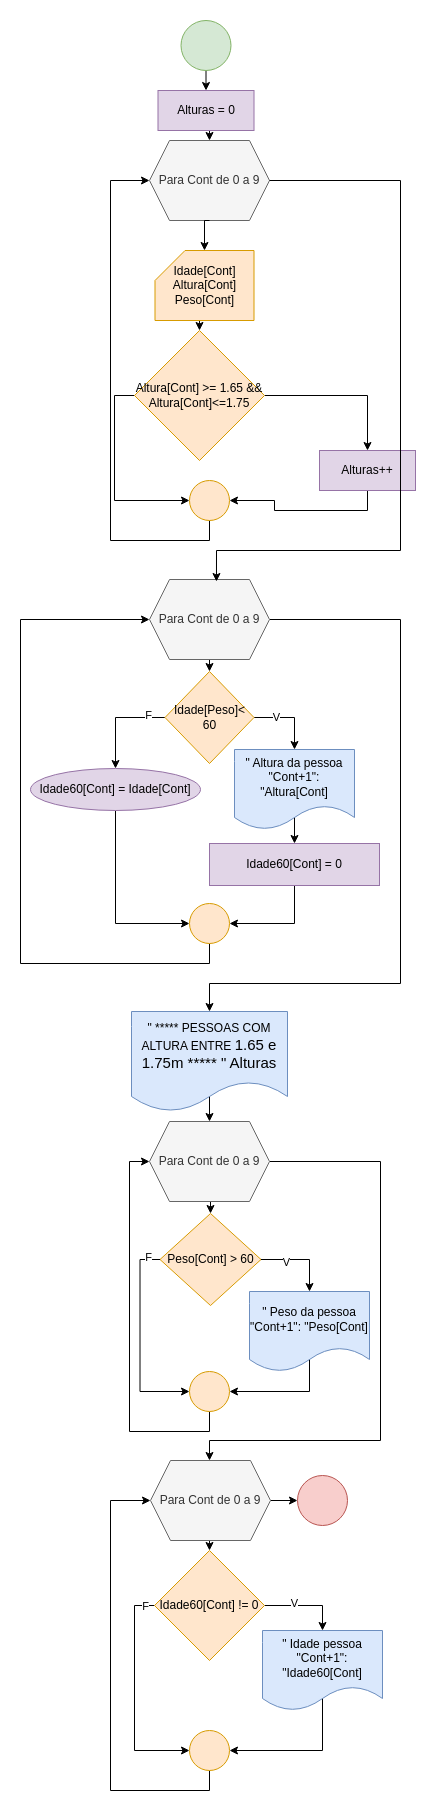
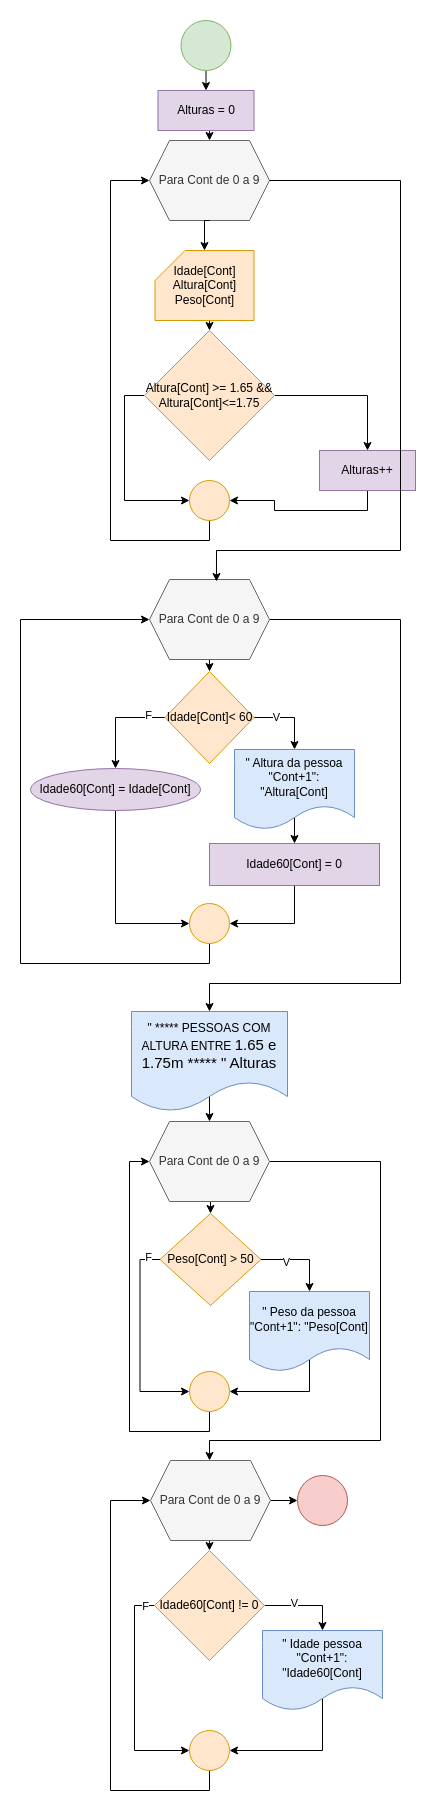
(200, 396) -> (210, 396)
(210, 718) -> (210, 718)
(211, 1260) -> (211, 1260)
